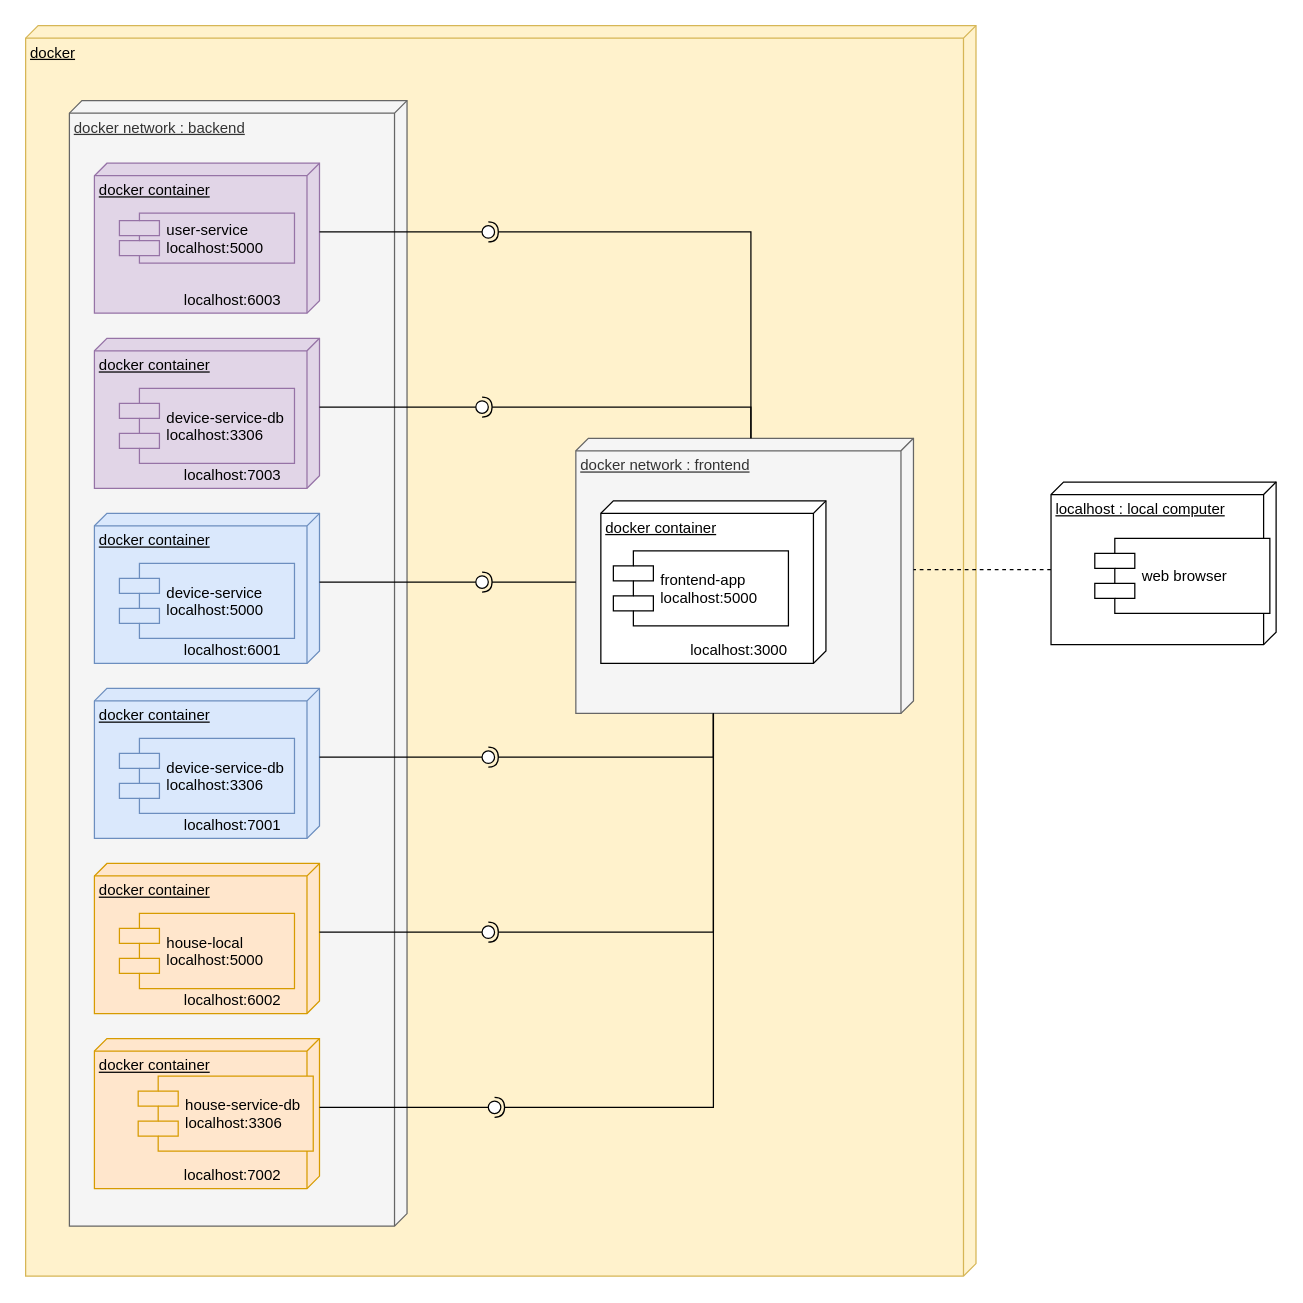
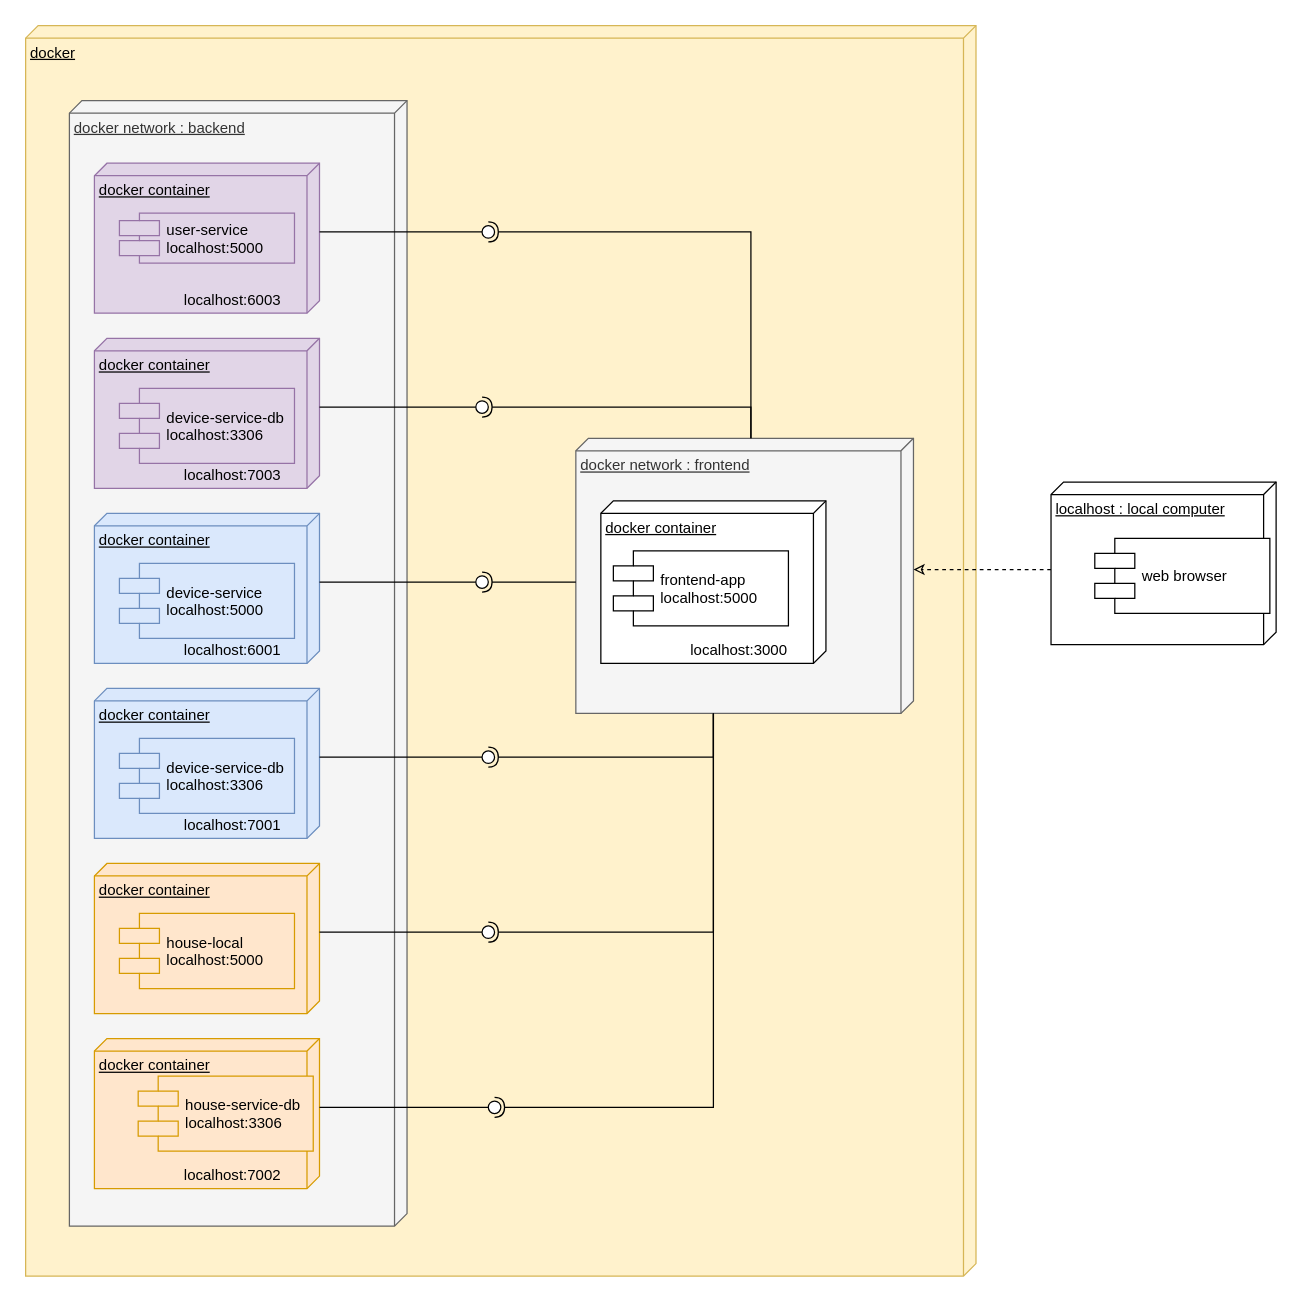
(919, 569) -> (923, 569)
(238, 1001) -> none
